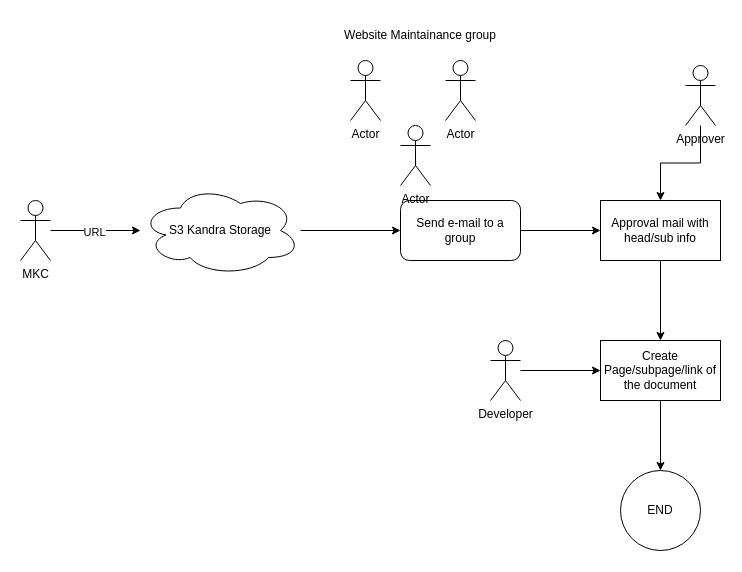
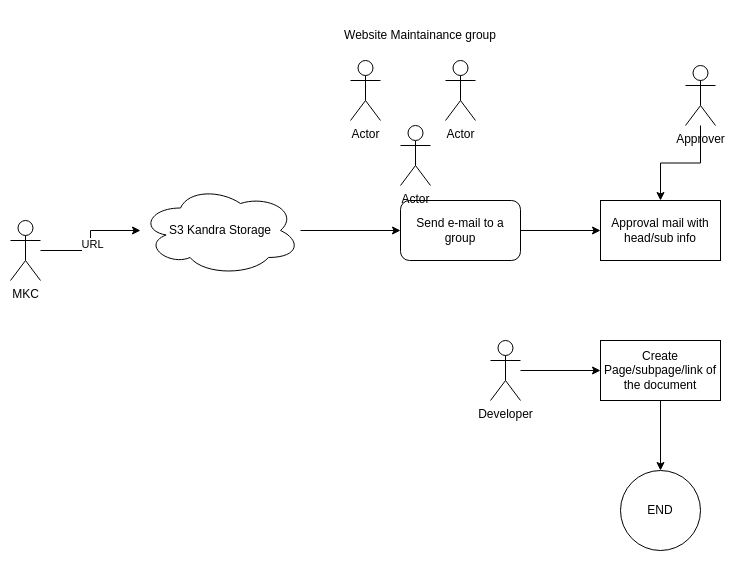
(36, 231) -> (26, 251)
(661, 297) -> none
